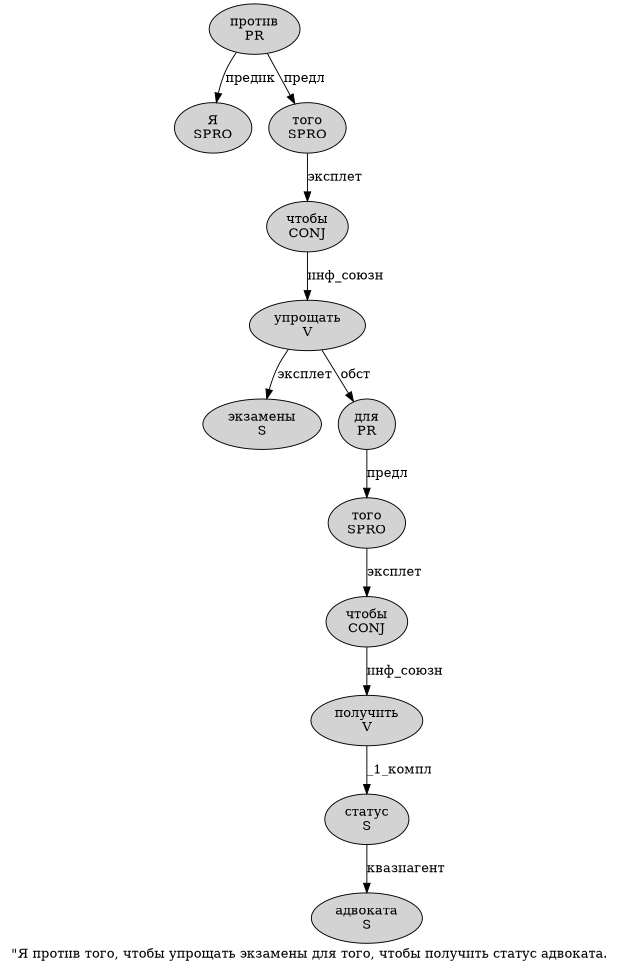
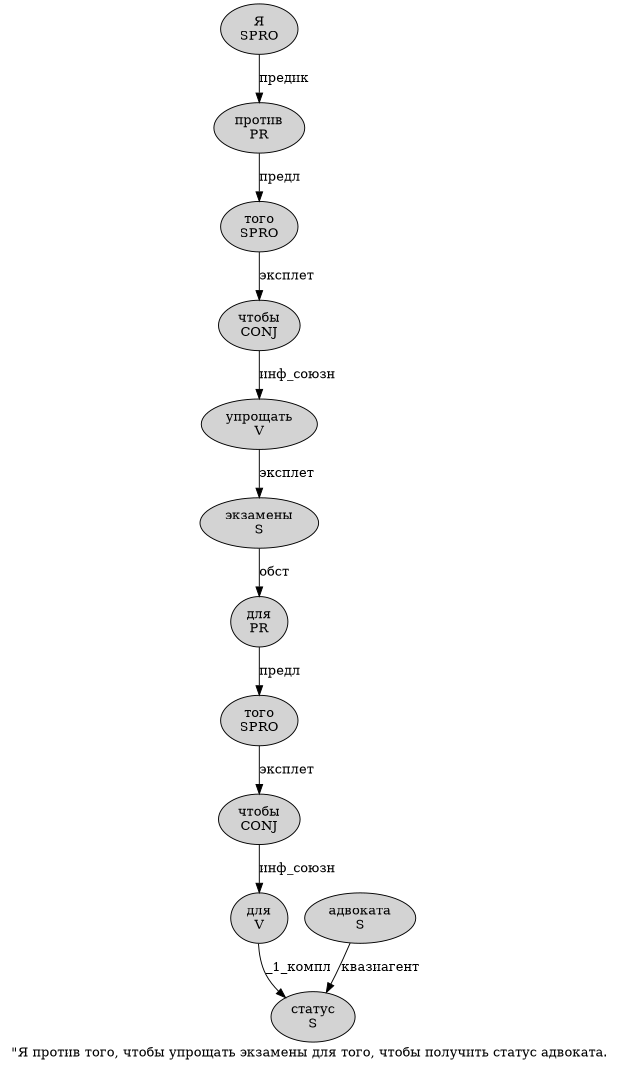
(225, 72) -> (259, 74)
(335, 372) -> (259, 567)
(367, 721) -> (259, 918)
(367, 864) -> (341, 964)
